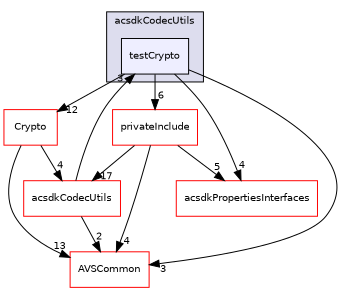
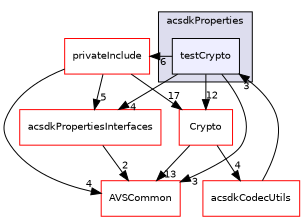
(155, 21) -> (205, 21)
(117, 160) -> (147, 85)
(89, 230) -> (113, 159)
